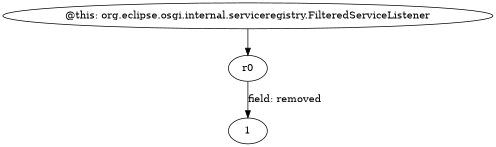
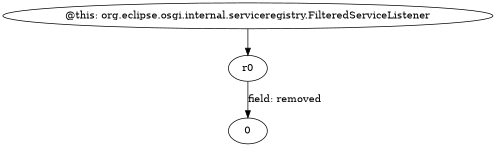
(248, 131) -> (248, 131)
